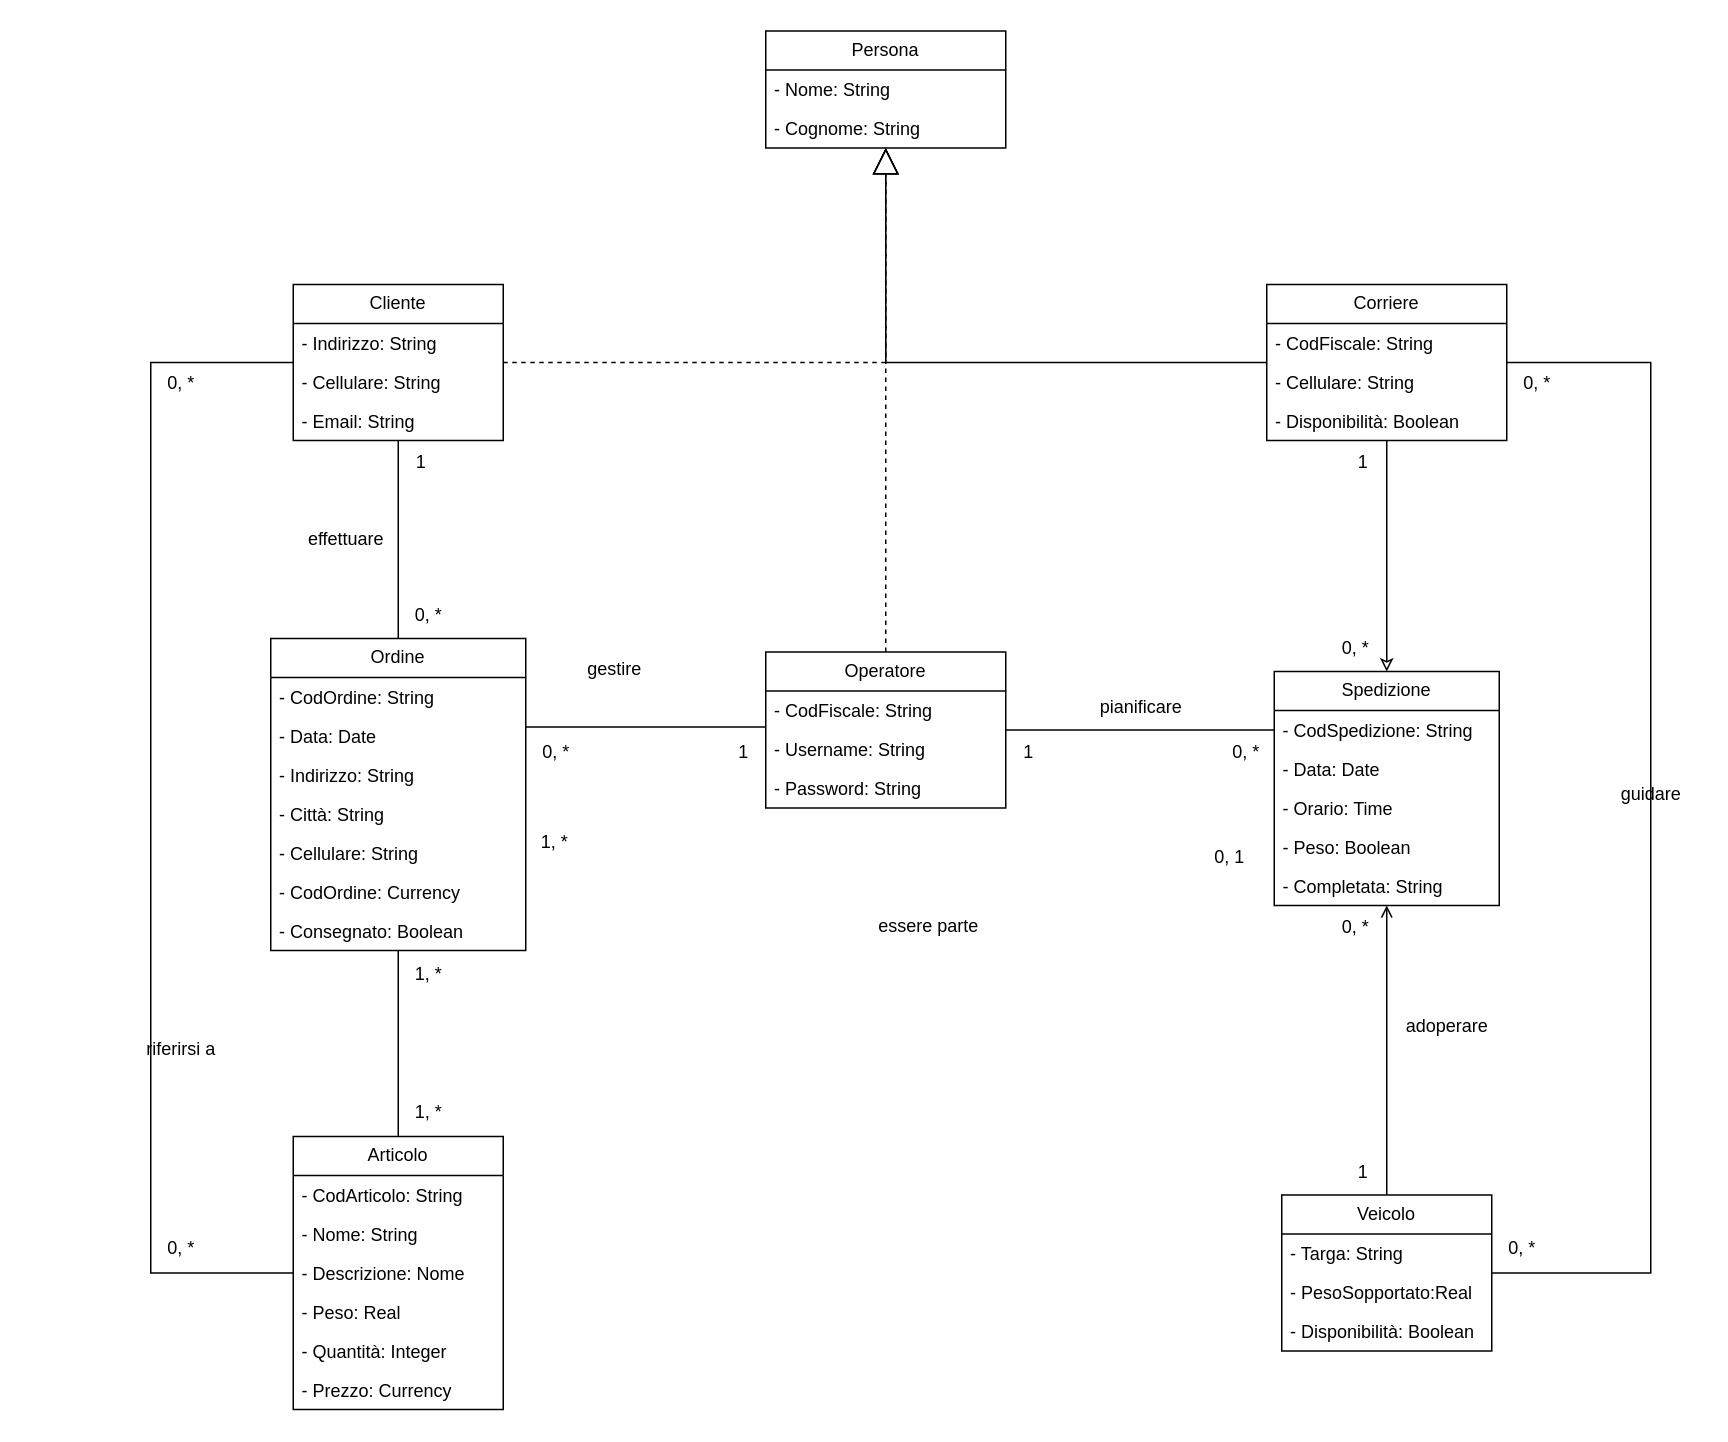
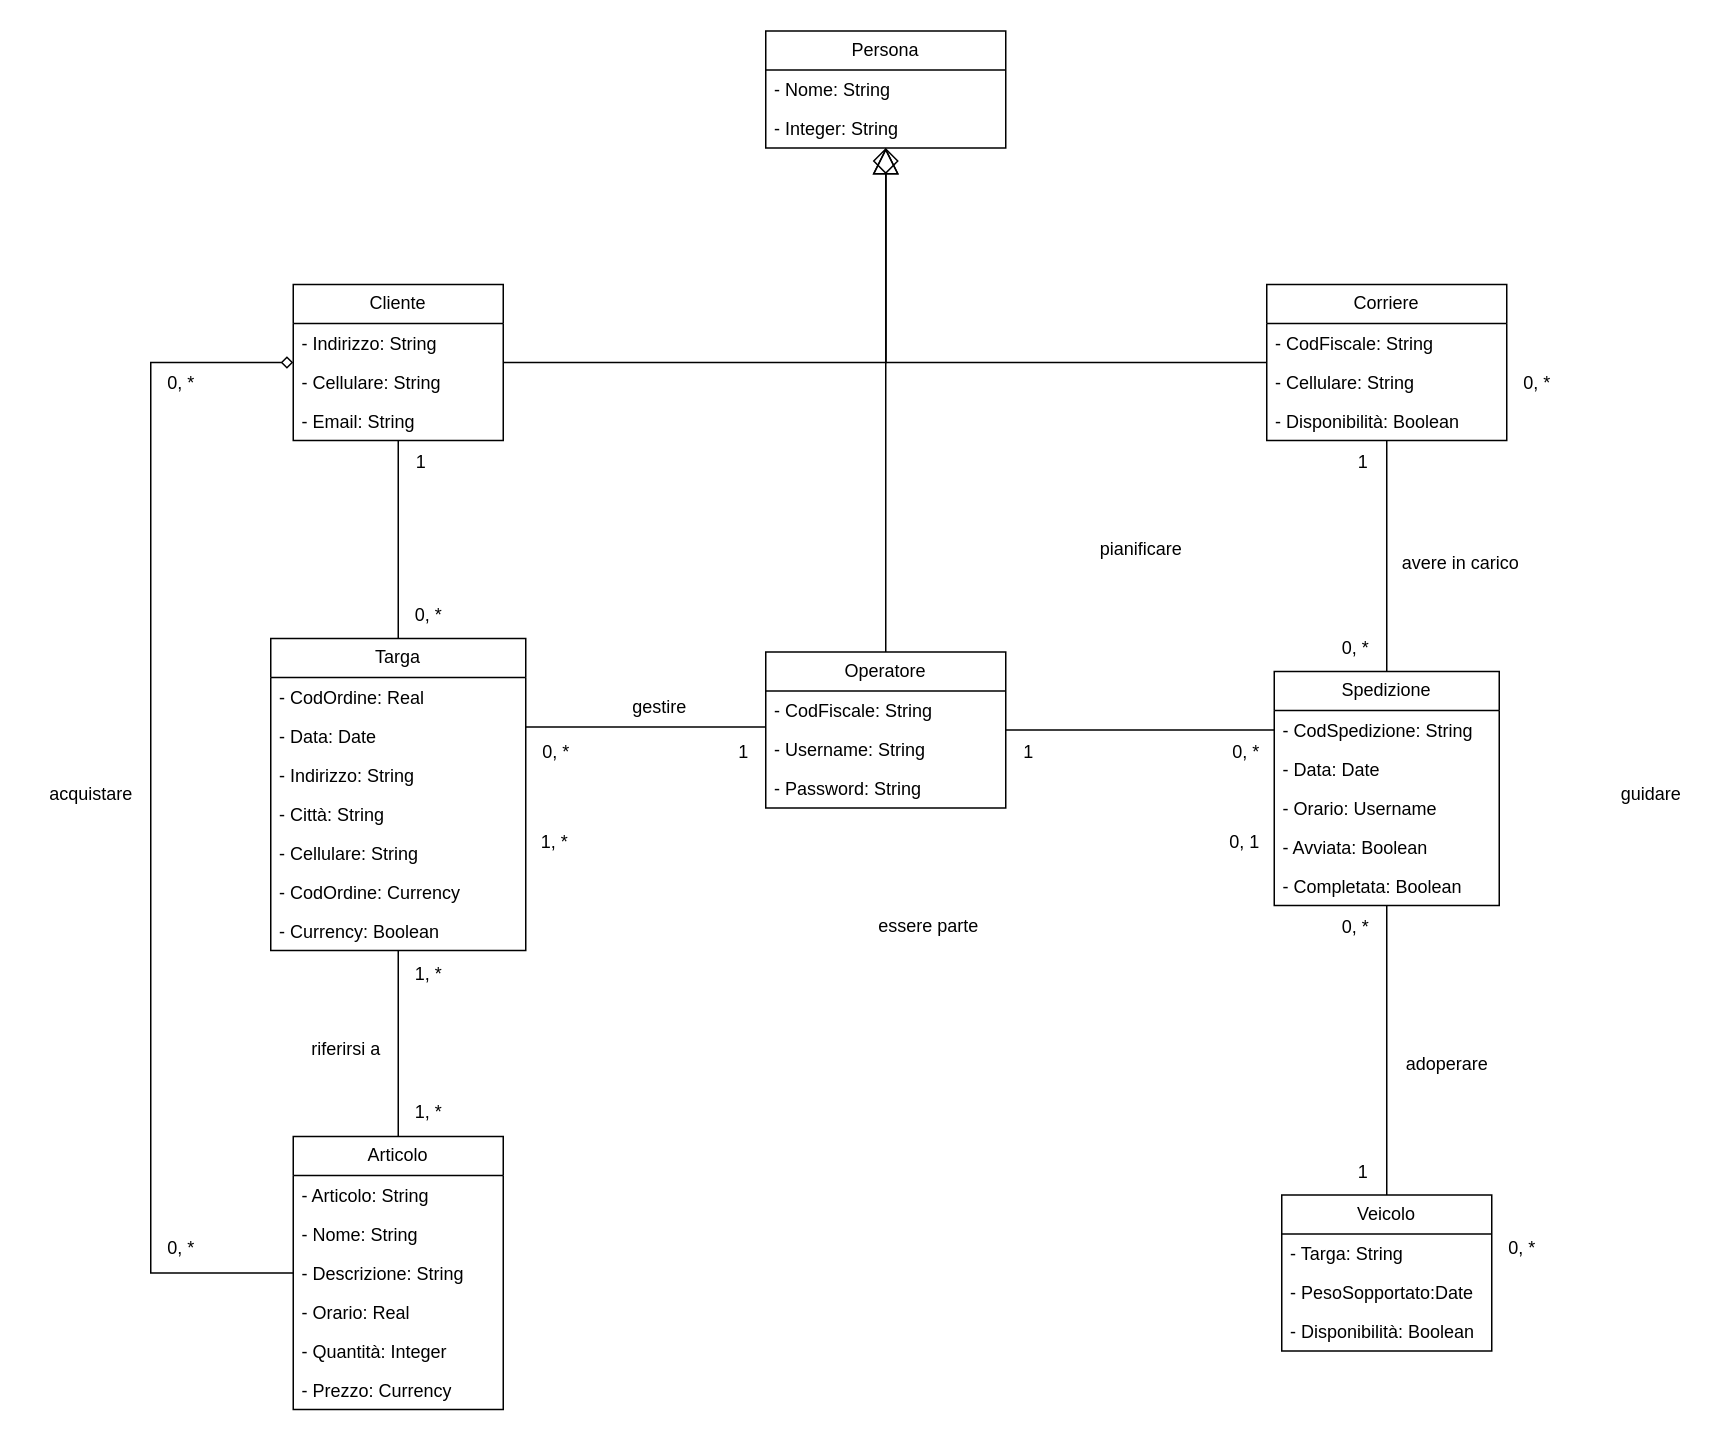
(851, 130) -> (851, 130)
(286, 362) -> (281, 362)
(693, 362) -> (693, 362)
(888, 362) -> (888, 362)
(886, 506) -> (886, 506)
(346, 539) -> none
none -> (1460, 563)
(398, 658) -> (398, 658)
(1387, 660) -> (1387, 663)
(614, 670) -> (659, 707)
(364, 699) -> (354, 699)
(1141, 707) -> (1141, 550)
none -> (91, 794)
(1342, 810) -> (1365, 810)
(1651, 825) -> none
(1349, 849) -> (1362, 849)
(1229, 857) -> (1244, 842)
(1372, 888) -> (1377, 888)
(1387, 912) -> (1387, 911)
(376, 933) -> (366, 933)
(1447, 1027) -> (1447, 1064)
(181, 1049) -> (346, 1049)
(394, 1197) -> (379, 1197)
(386, 1275) -> (394, 1275)
(1388, 1305) -> (1388, 1305)
(353, 1314) -> (361, 1314)
